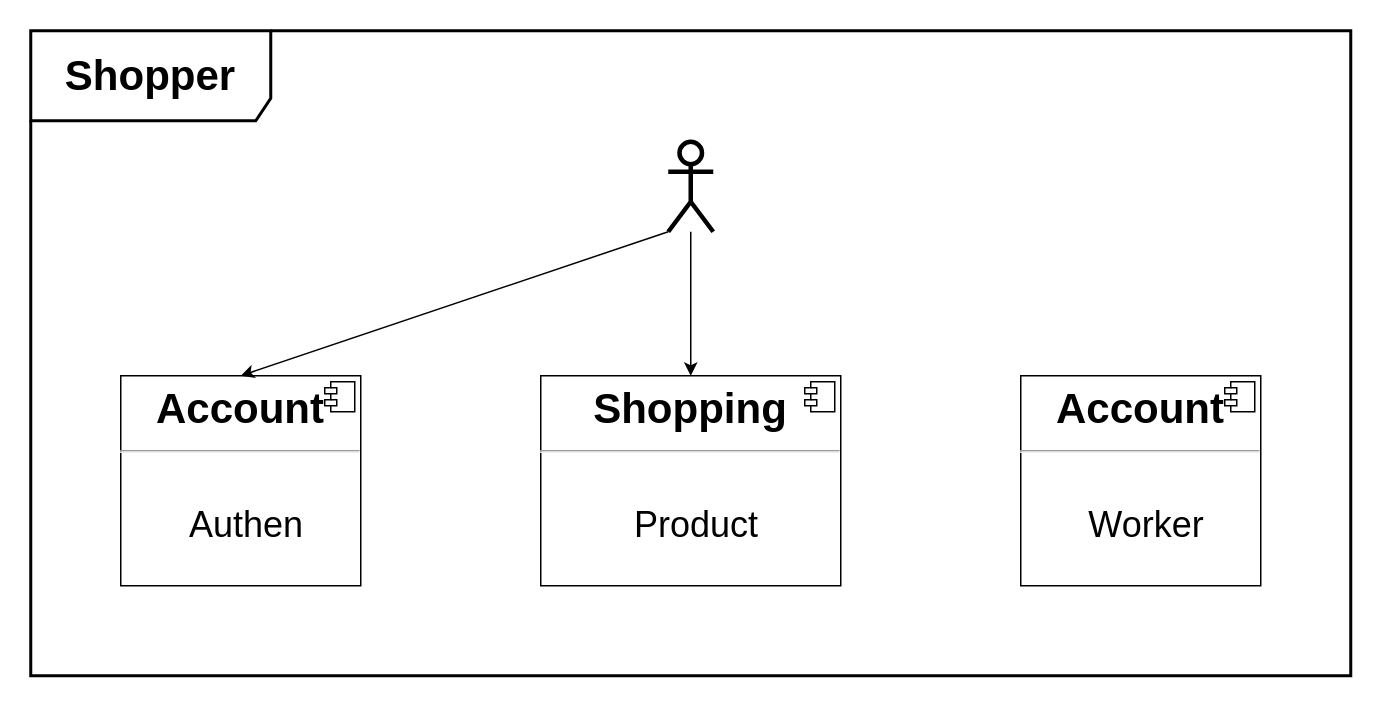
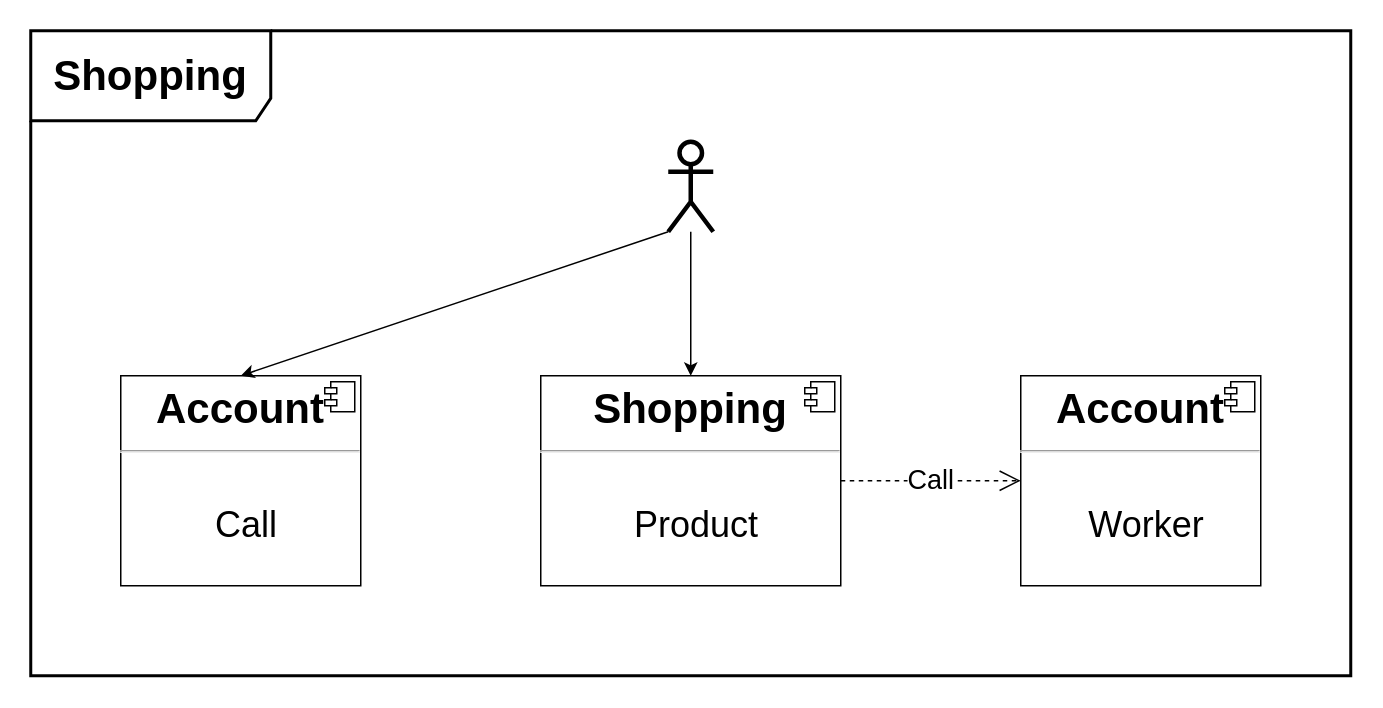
(151, 76) -> (151, 76)
(156, 376) -> (156, 376)
none -> (969, 481)
